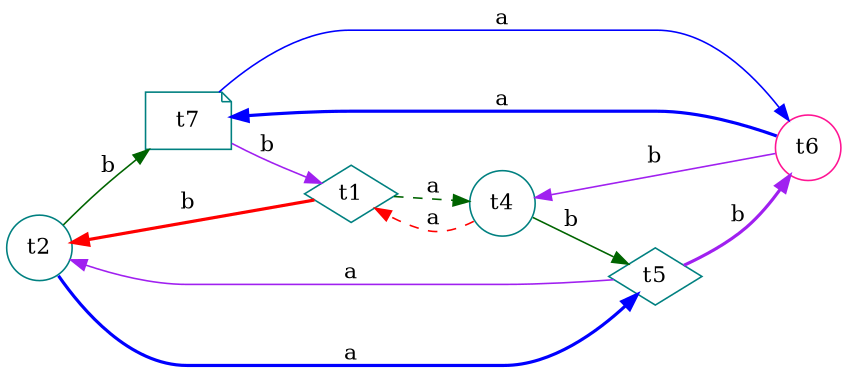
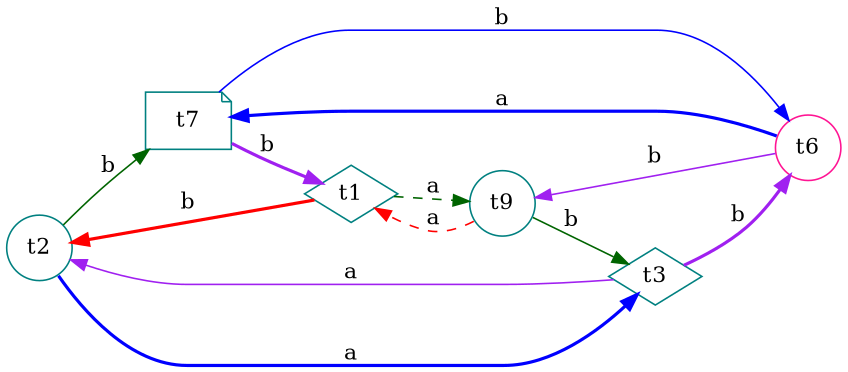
(502, 18) -> (502, 18)
(269, 161) -> (269, 161)
(502, 203) -> (502, 203)
(655, 276) -> (655, 276)
